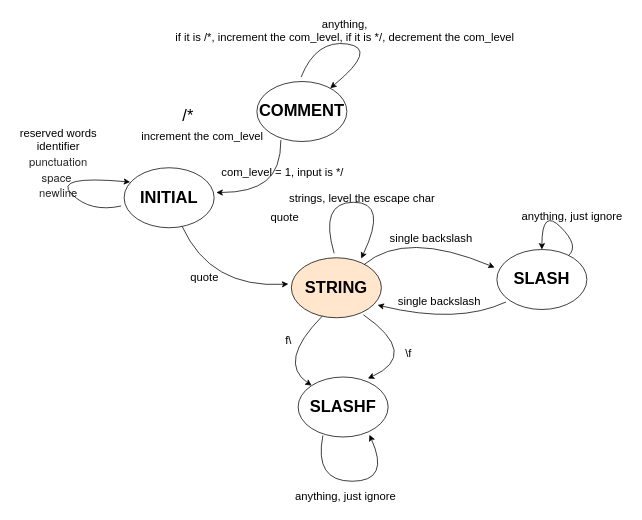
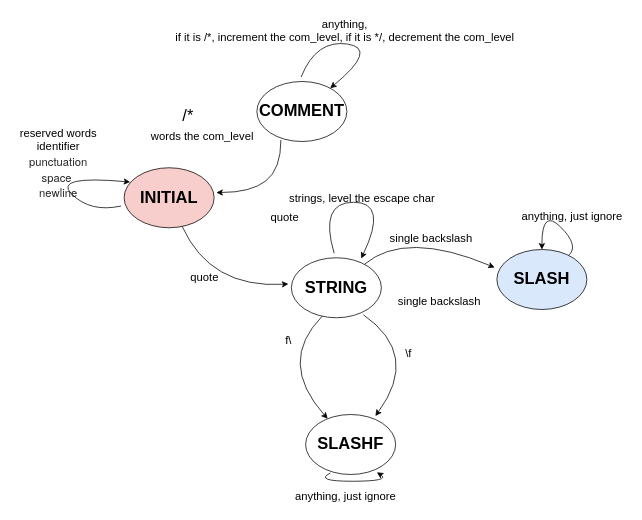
(203, 135) -> (203, 135)
(282, 172) -> none
(169, 198) -> (169, 198)
(542, 279) -> (542, 279)
(336, 288) -> (336, 288)
(445, 314) -> none
(343, 407) -> (351, 444)
